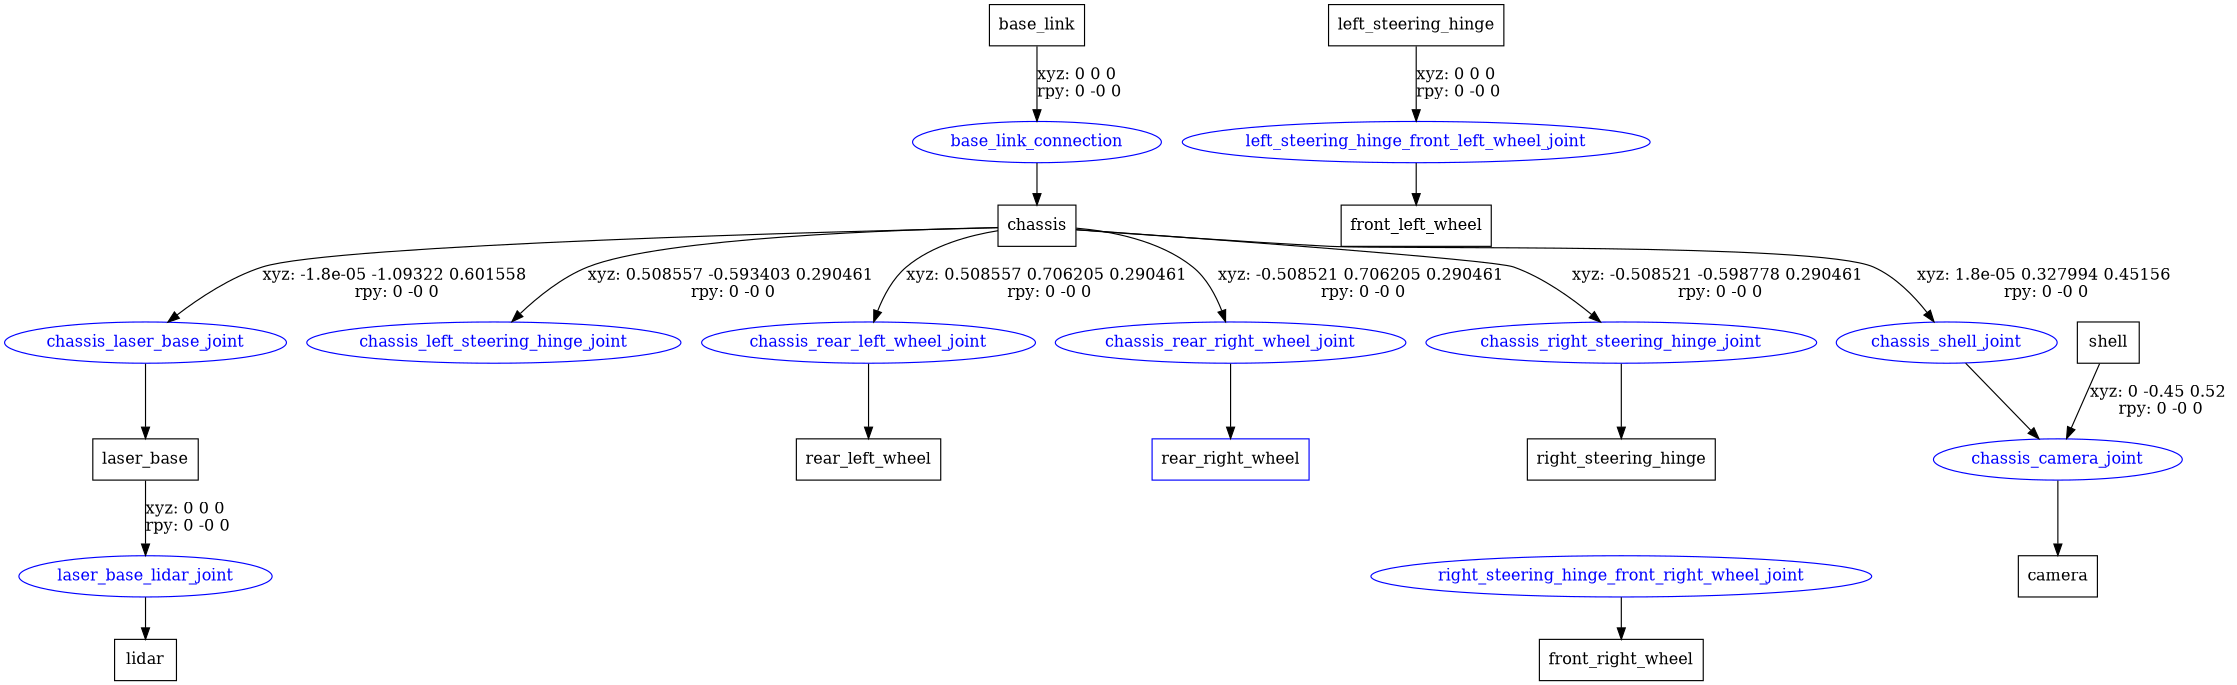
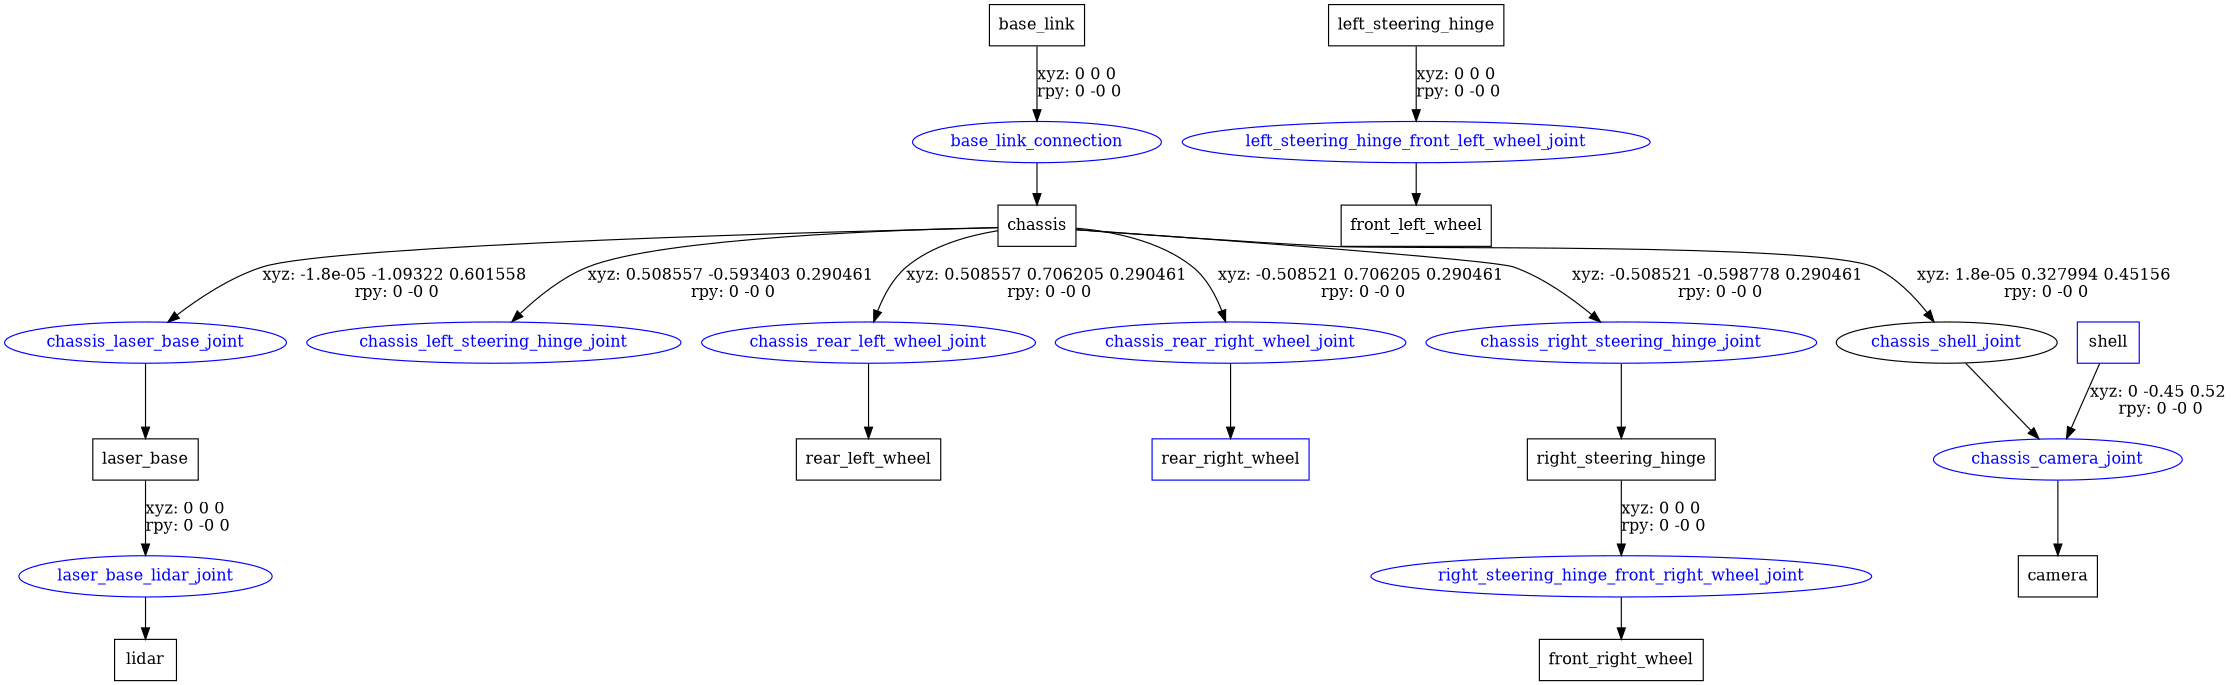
(1947, 343) -> (1947, 343)
(2108, 343) -> (2108, 343)
none -> (1621, 512)
